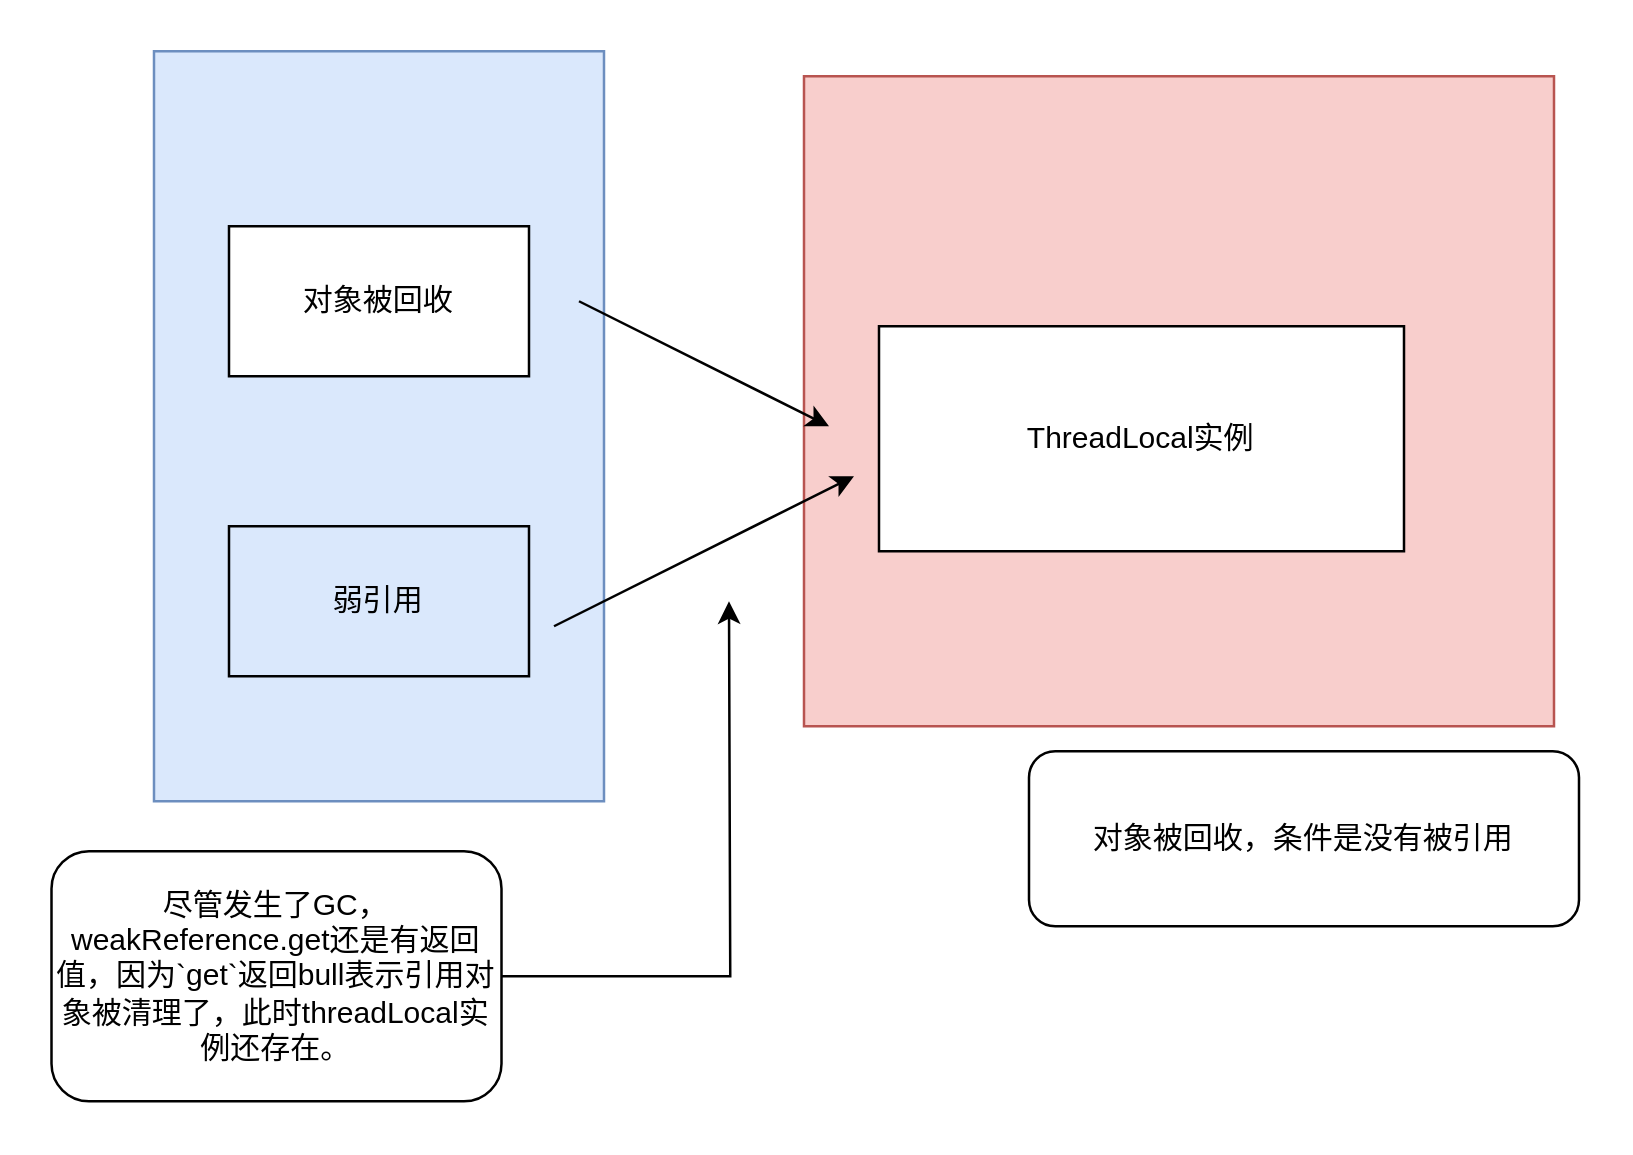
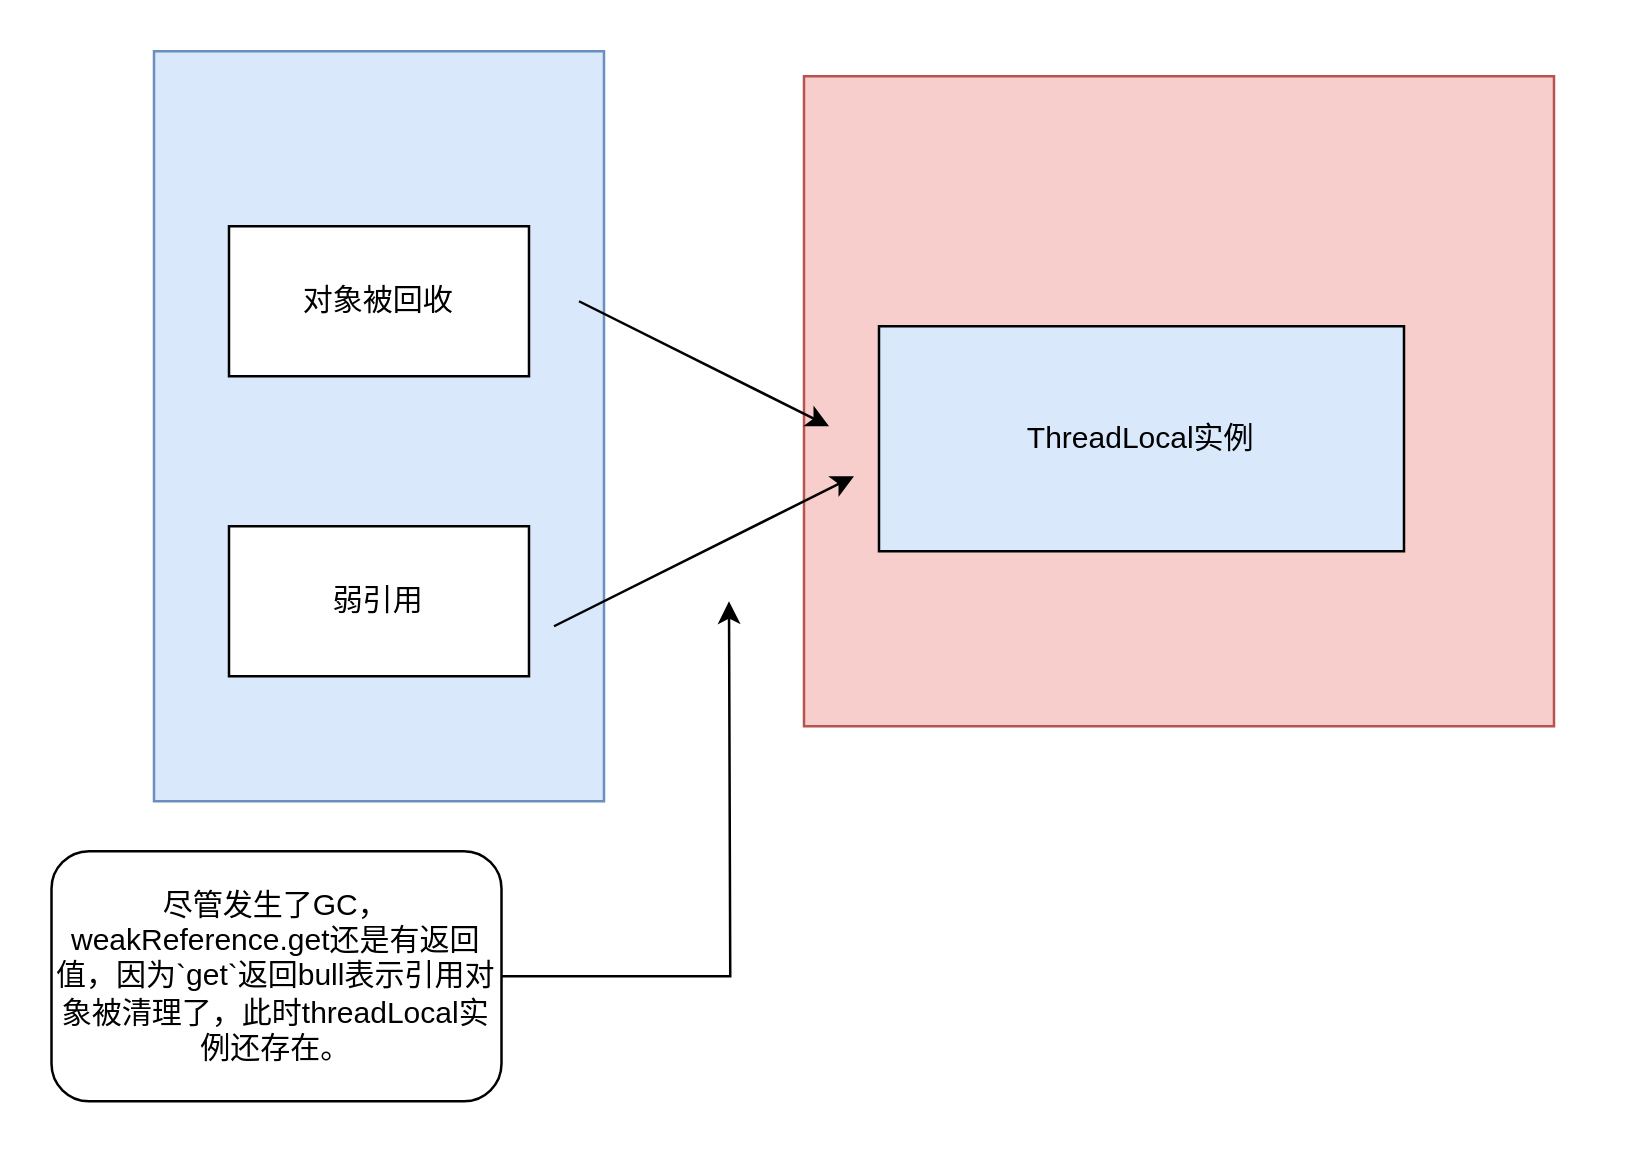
(1141, 439) -> (1141, 439)
(379, 601) -> (379, 601)
(1304, 839) -> none
